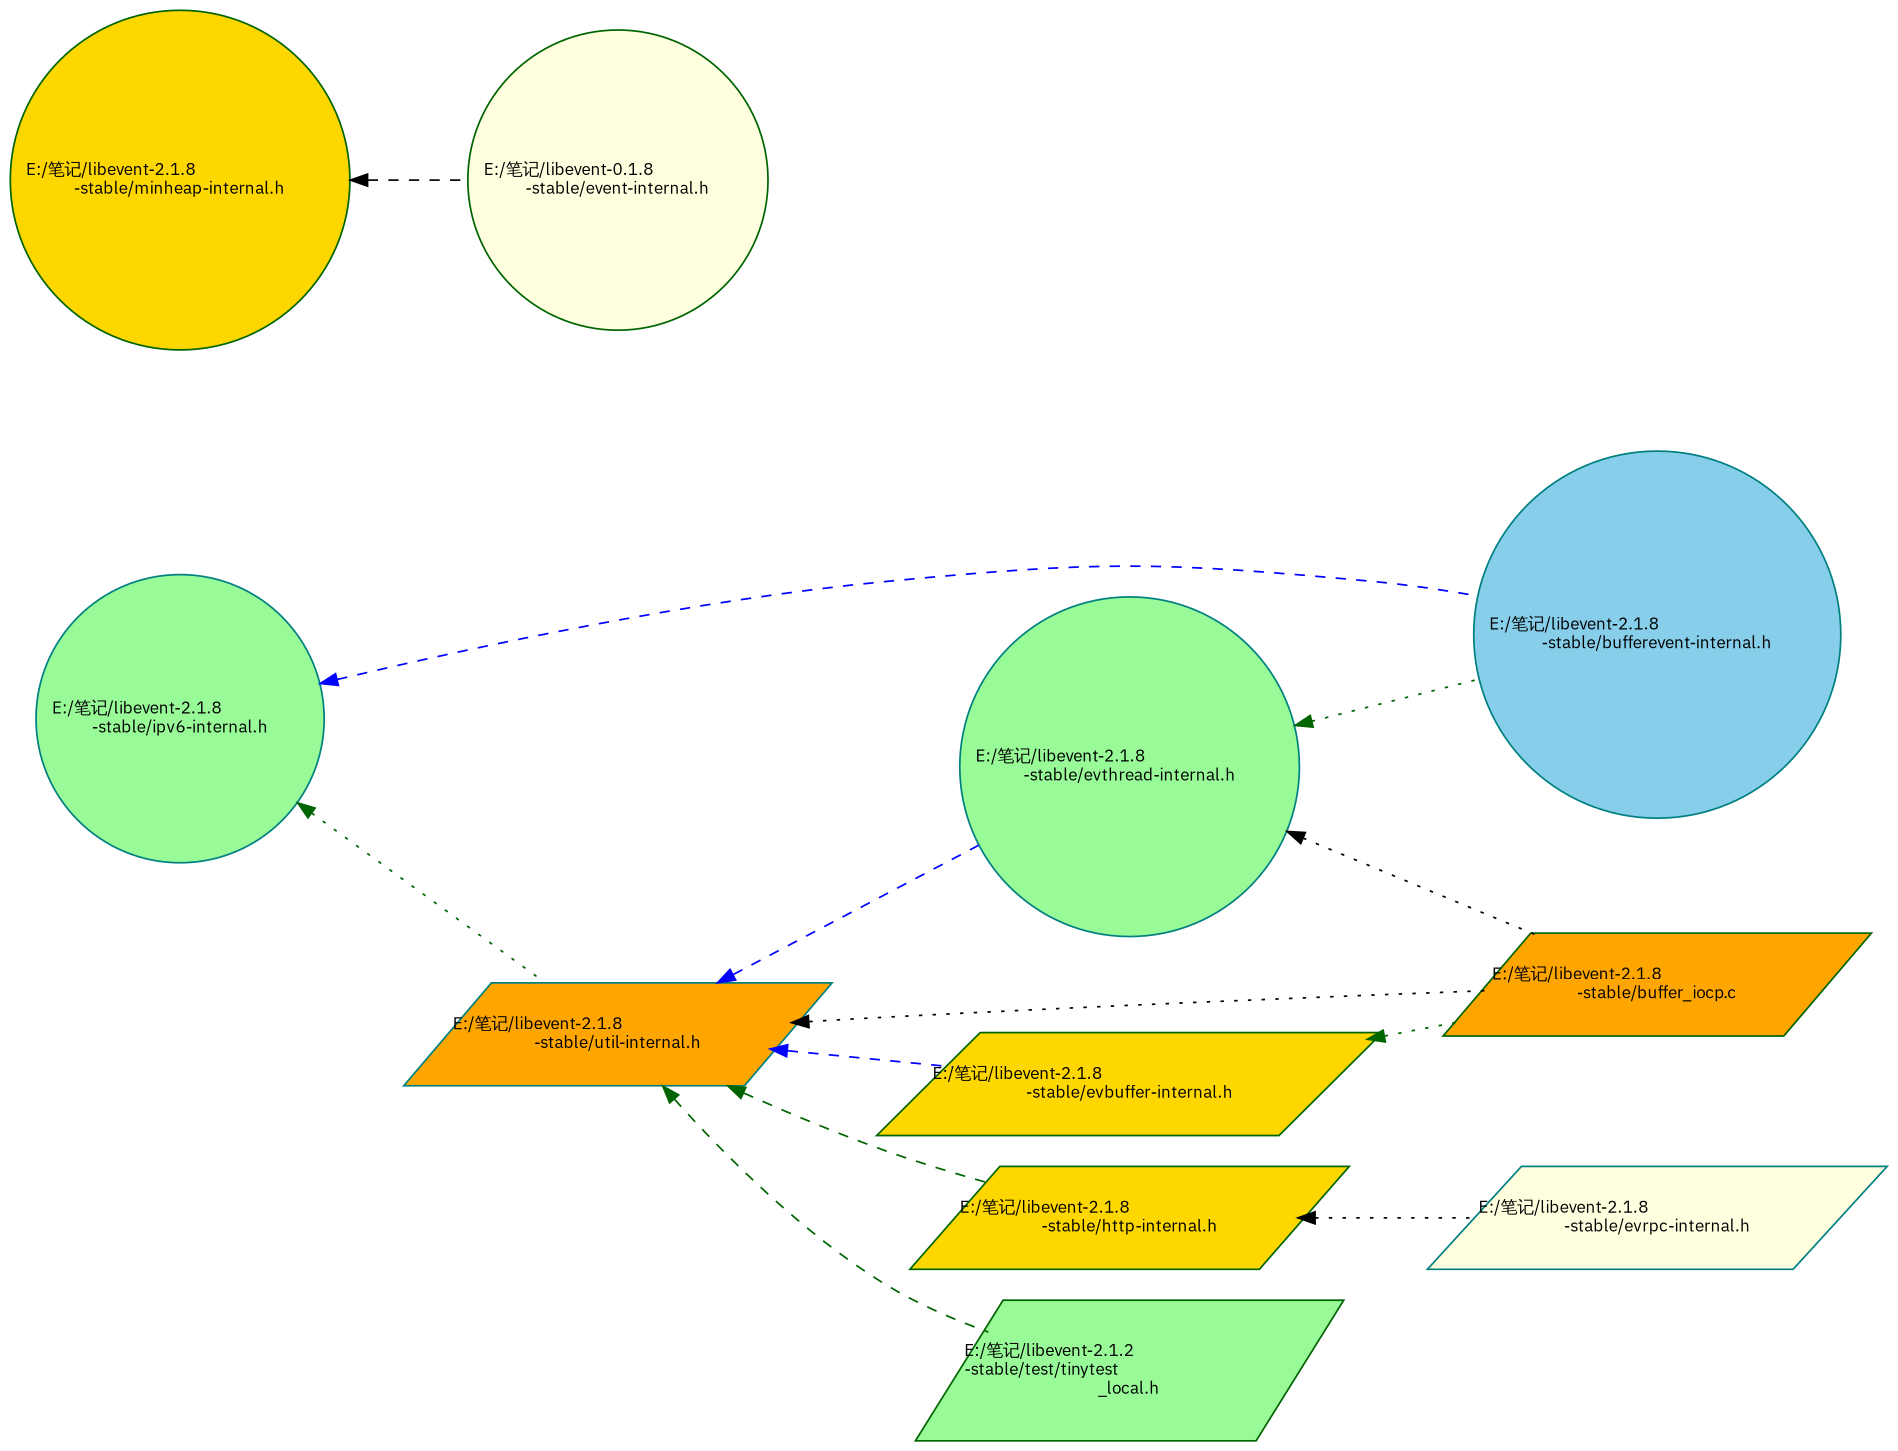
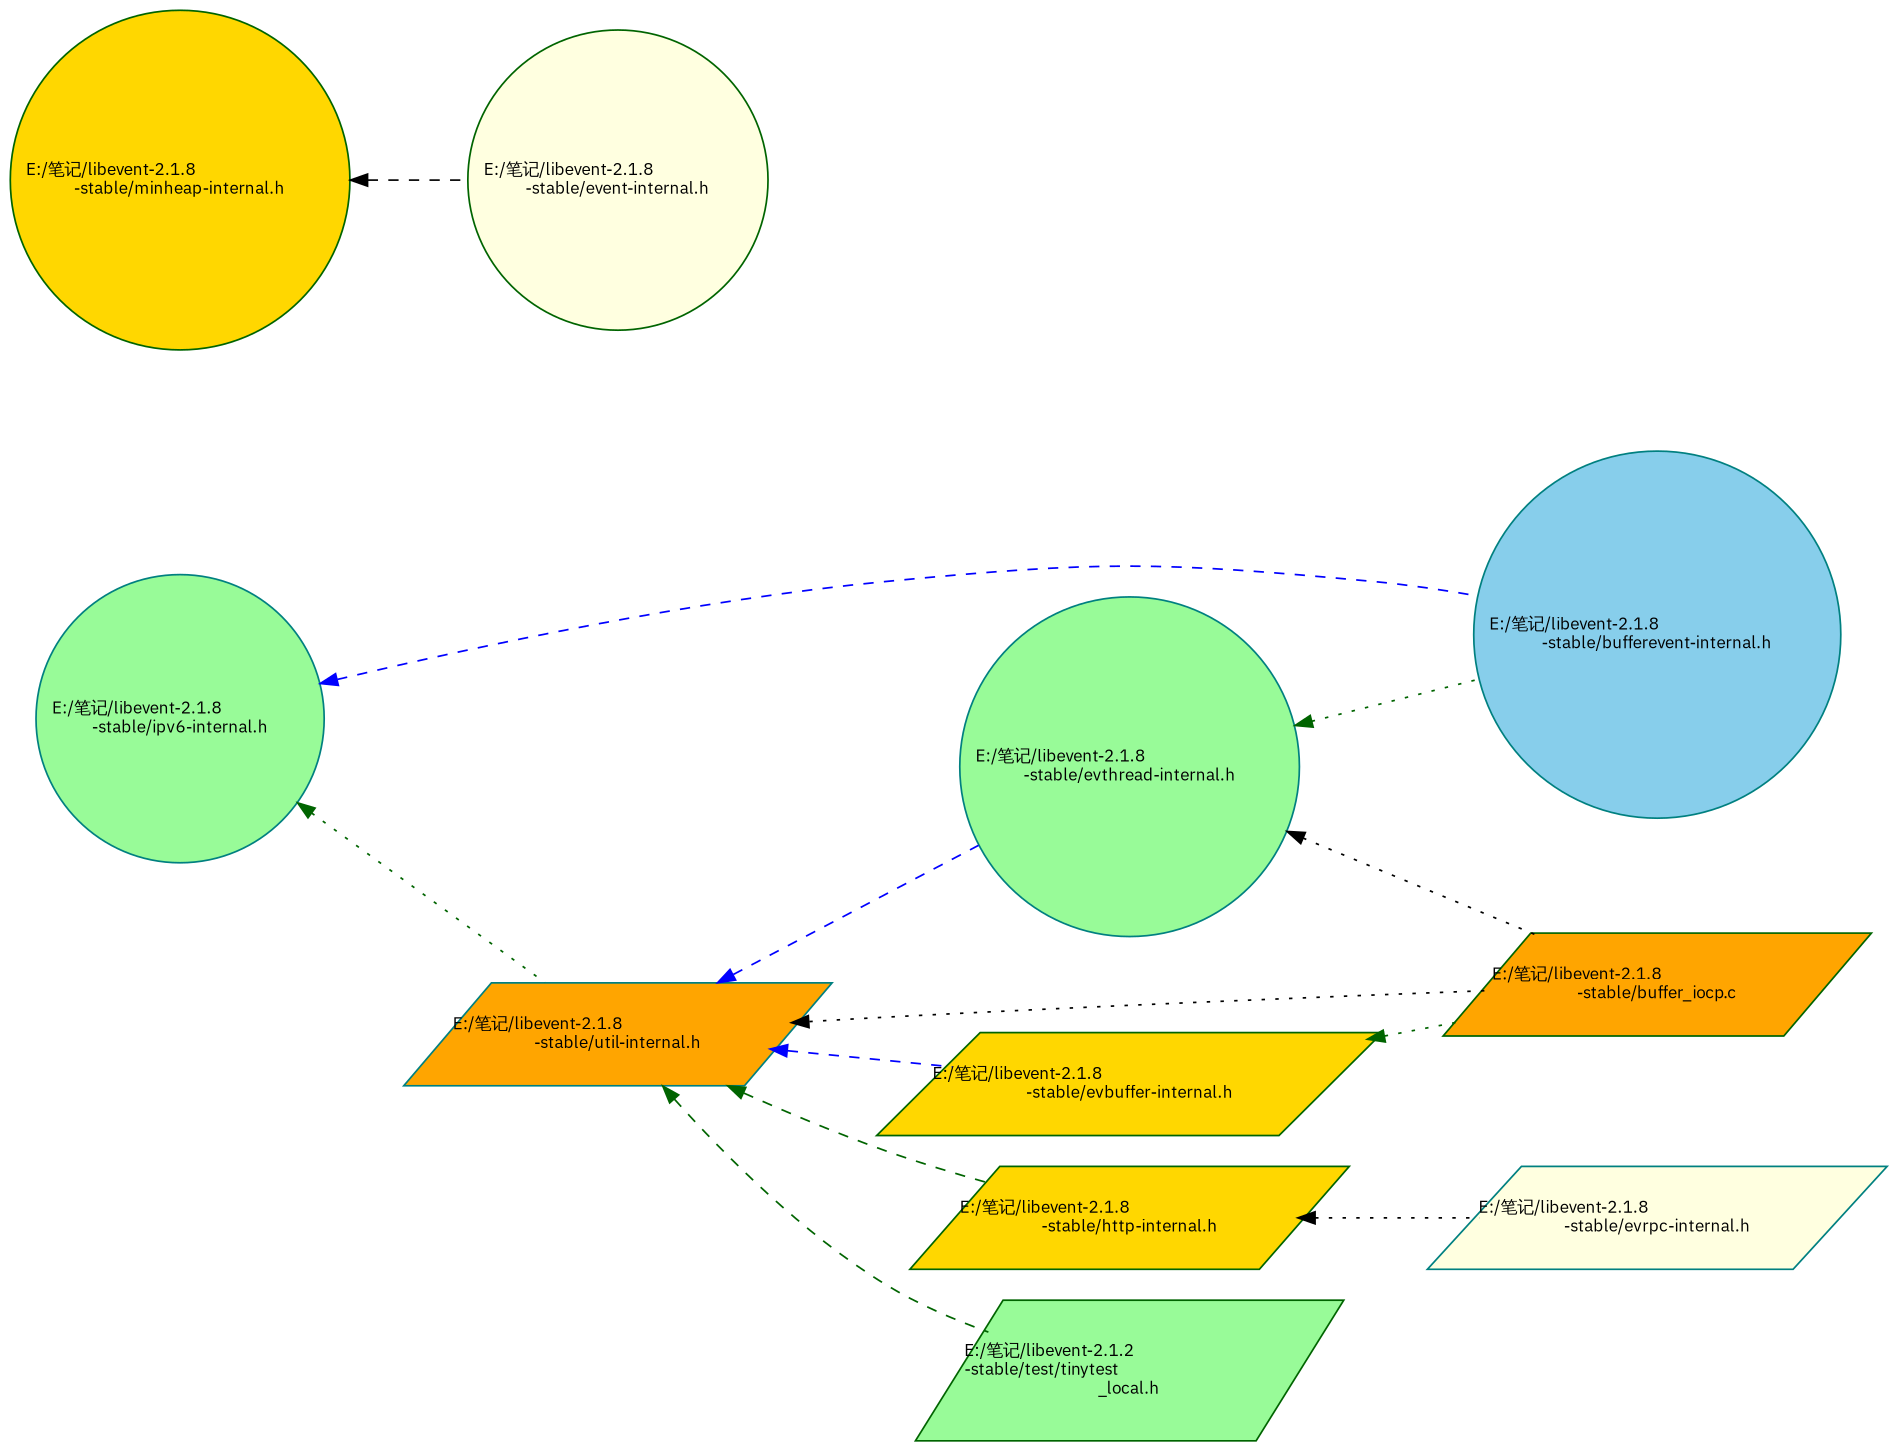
(618, 180) -> (618, 180)
